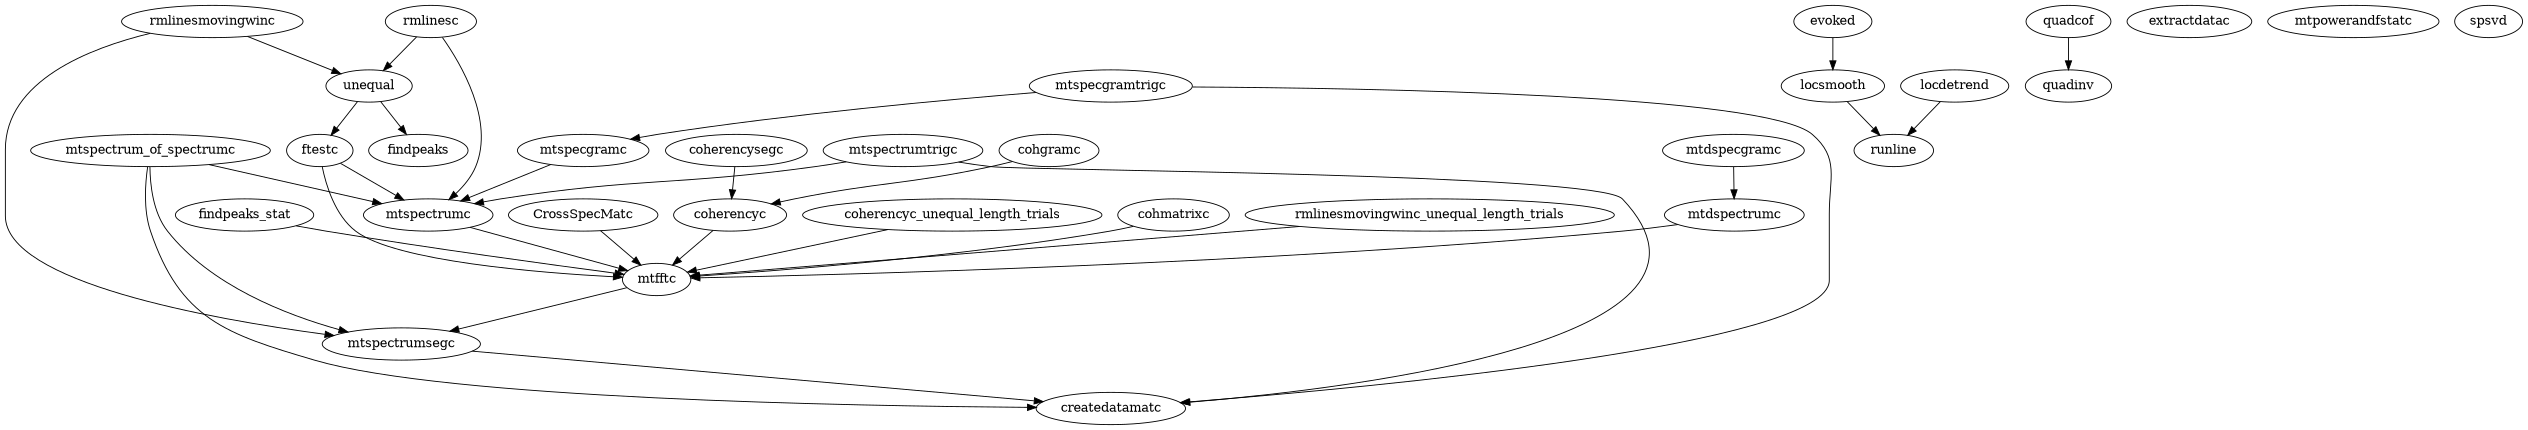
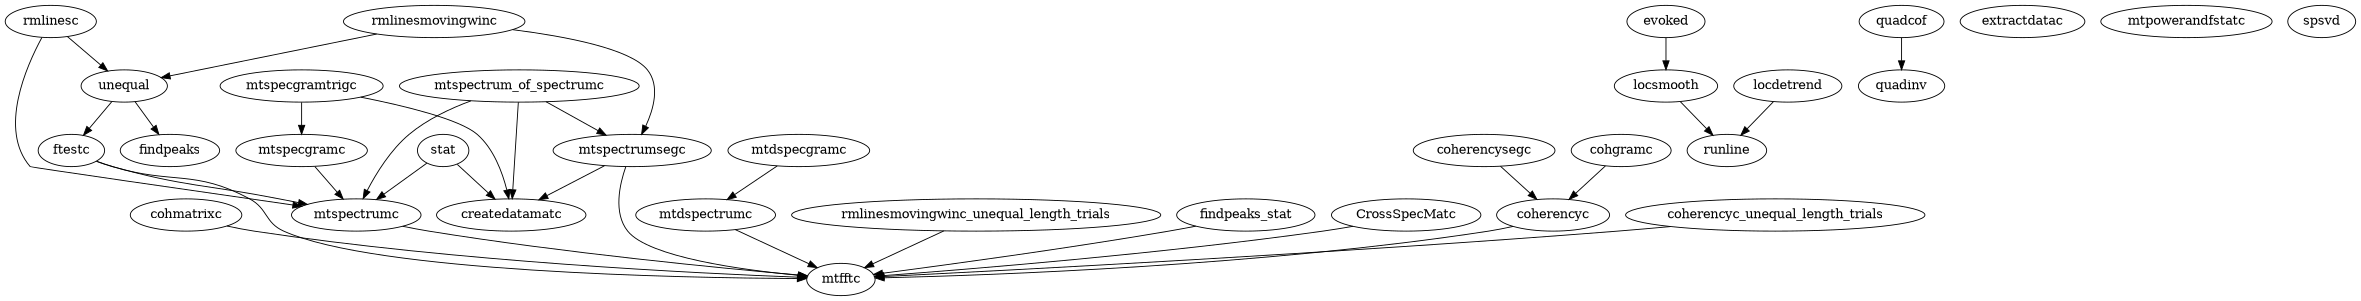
(903, 150) -> (443, 150)
(543, 308) -> (677, 255)
